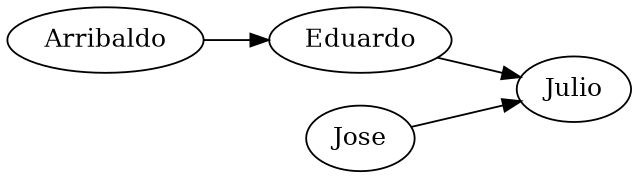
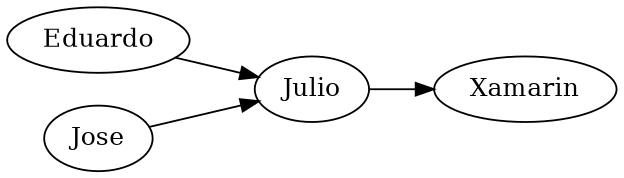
(106, 40) -> none
none -> (525, 89)
